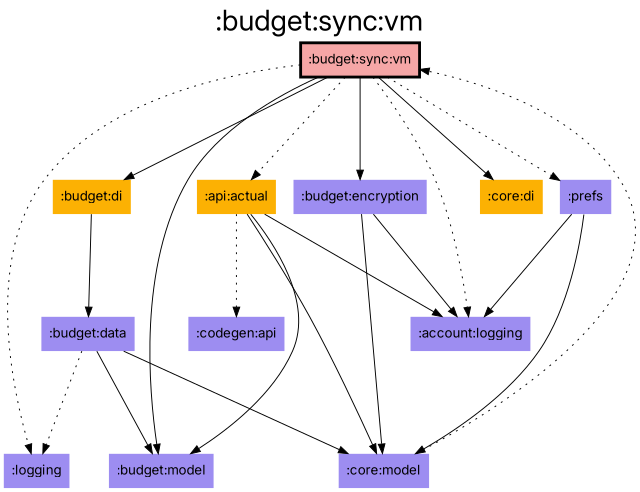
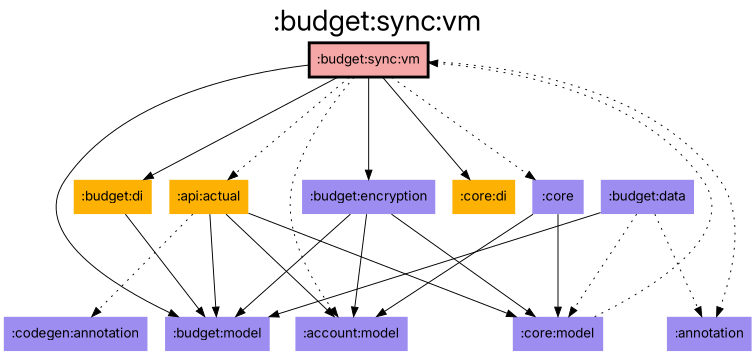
(586, 197) -> (558, 197)
(90, 261) -> (162, 262)
none -> (297, 262)
(236, 334) -> (76, 334)
(470, 334) -> (352, 334)
(232, 400) -> (605, 261)
(37, 471) -> (709, 334)
